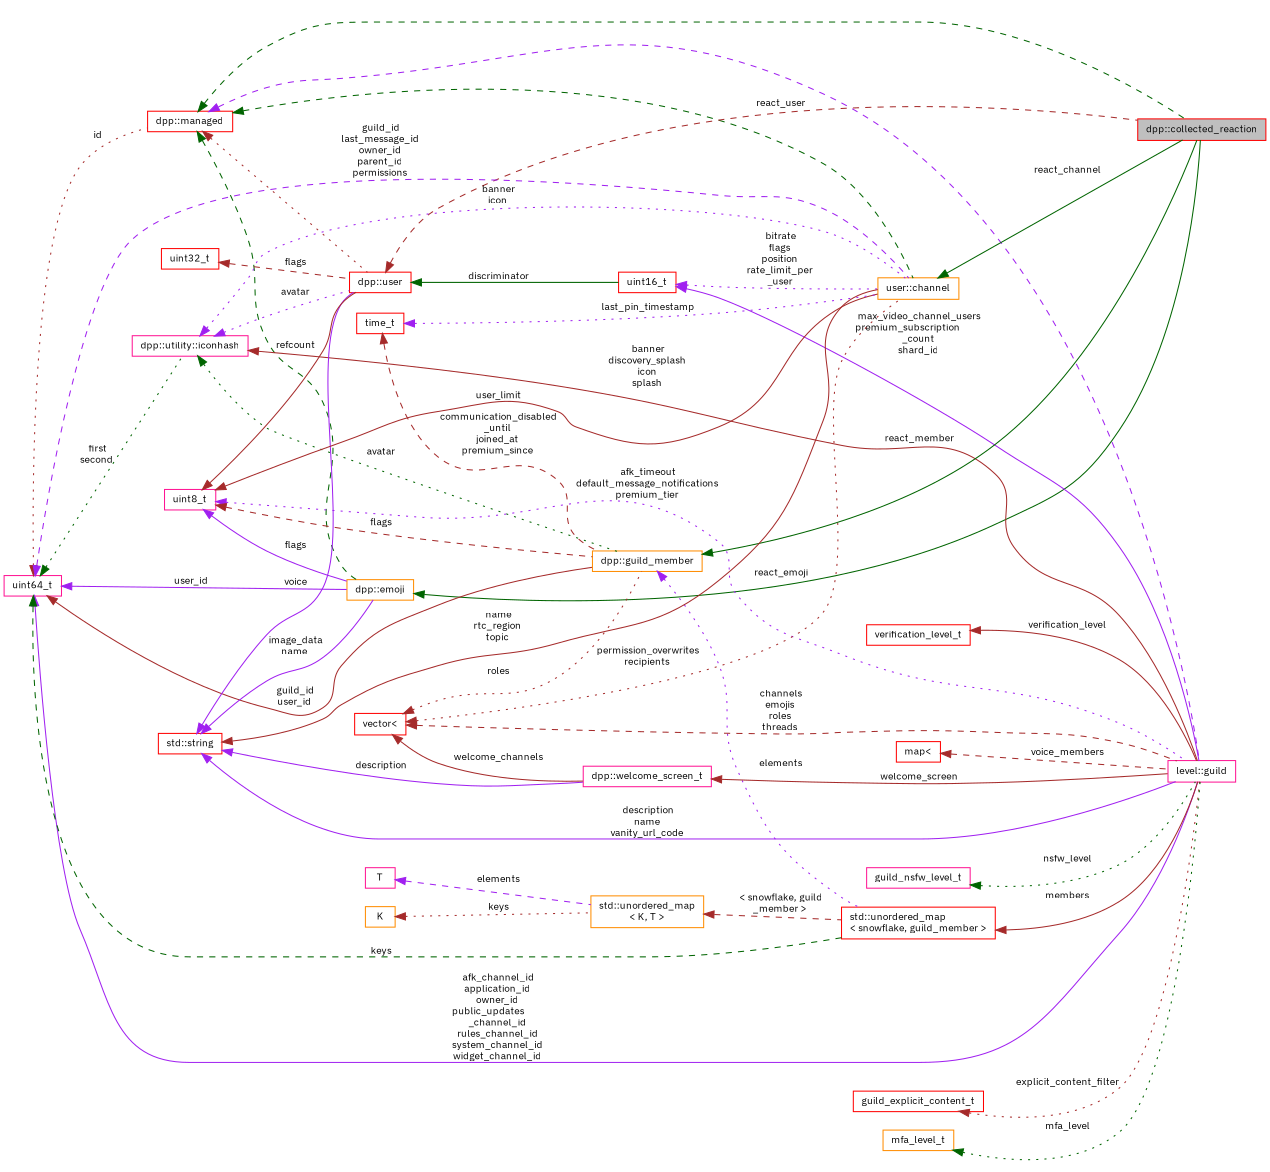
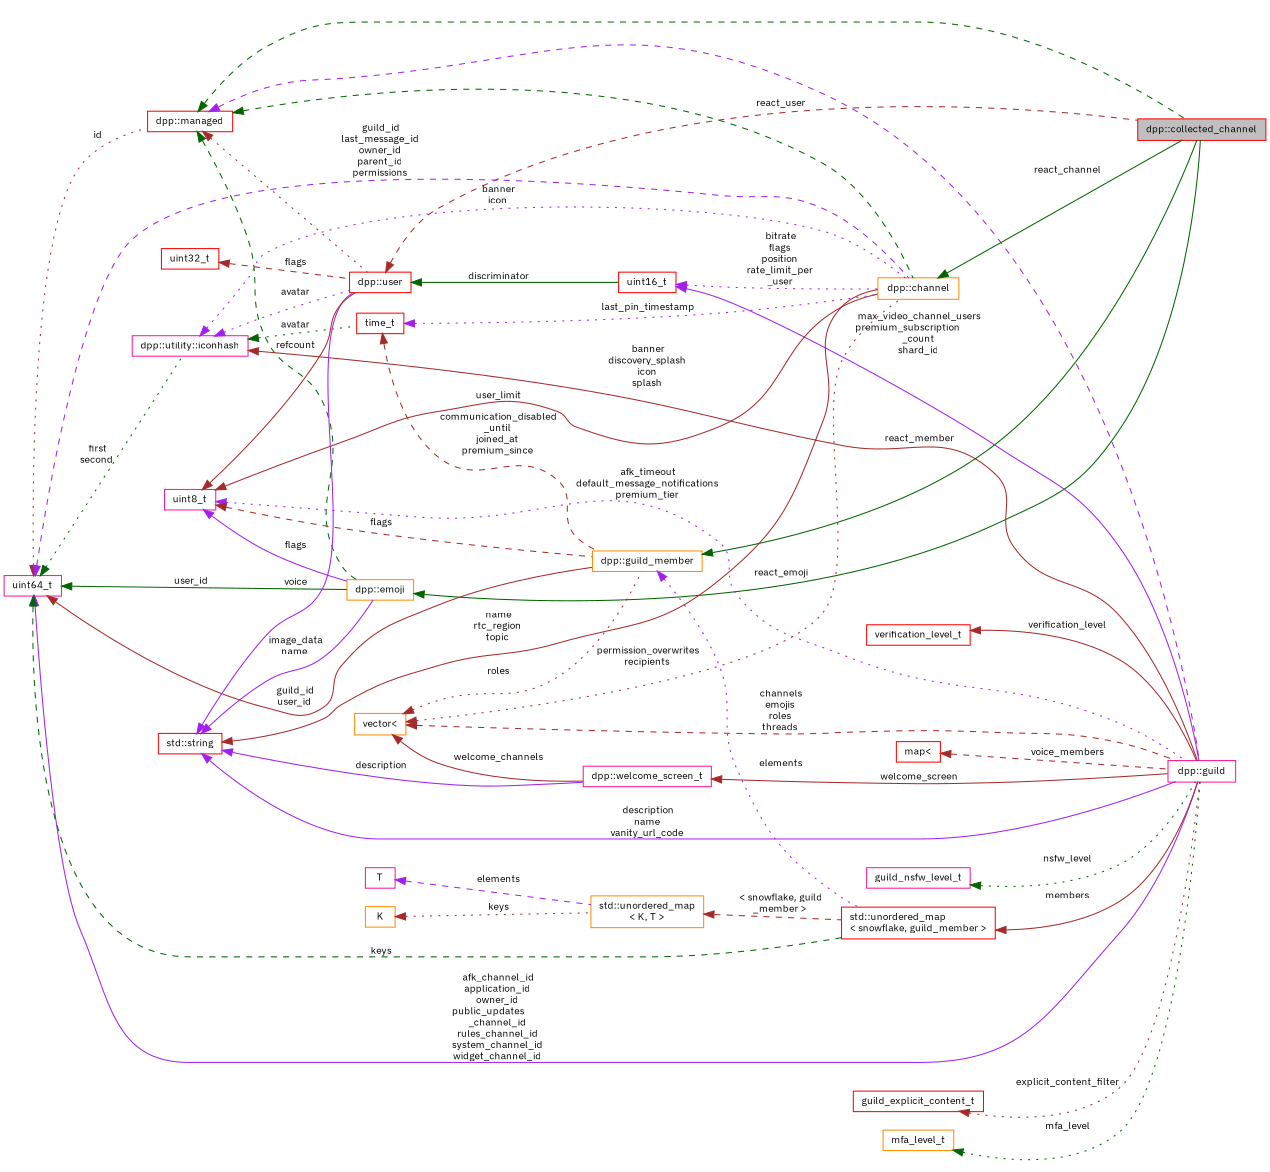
(1202, 130) -> (1202, 130)
(918, 289) -> (918, 289)
(399, 477) -> (307, 332)
(209, 588) -> (209, 588)
(380, 724) -> (380, 724)
(1202, 771) -> (1202, 771)
